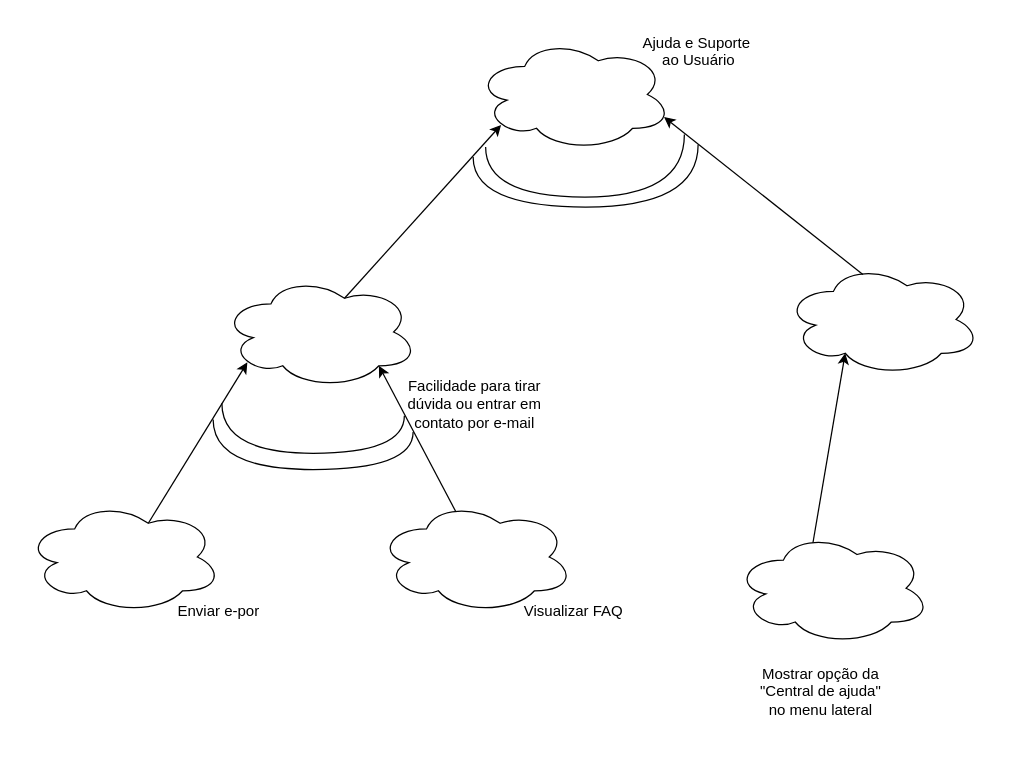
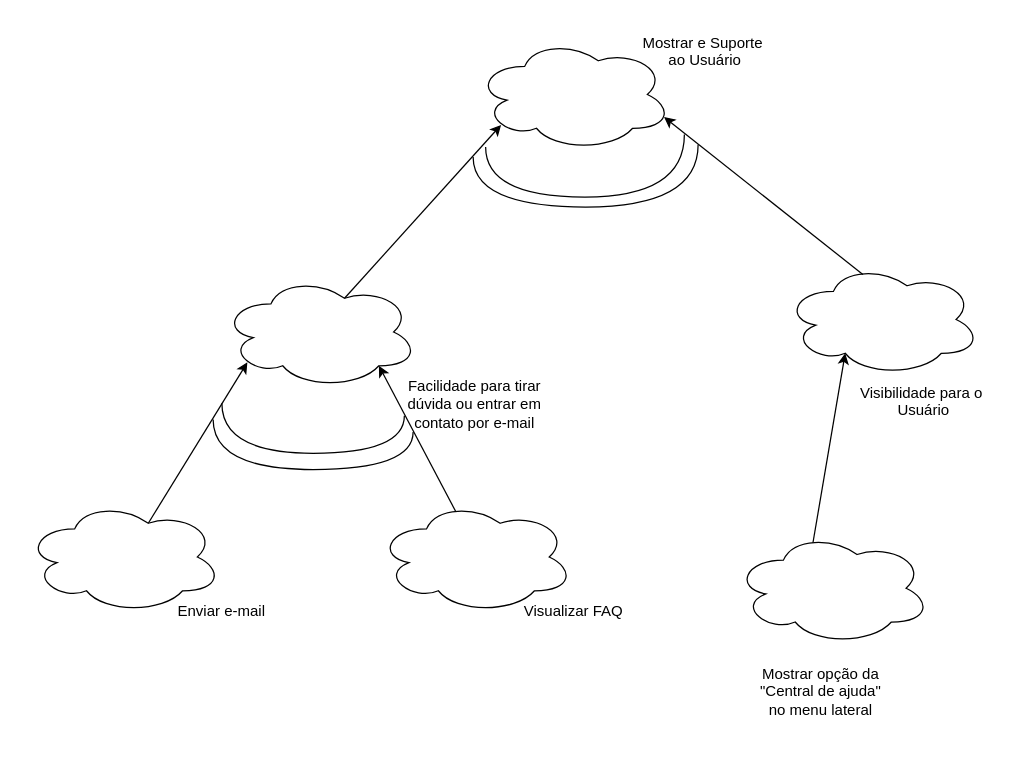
(702, 52) -> (711, 52)
none -> (920, 407)
(225, 612) -> (225, 612)
